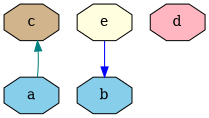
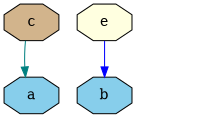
(178, 22) -> none
(38, 64) -> (25, 54)
